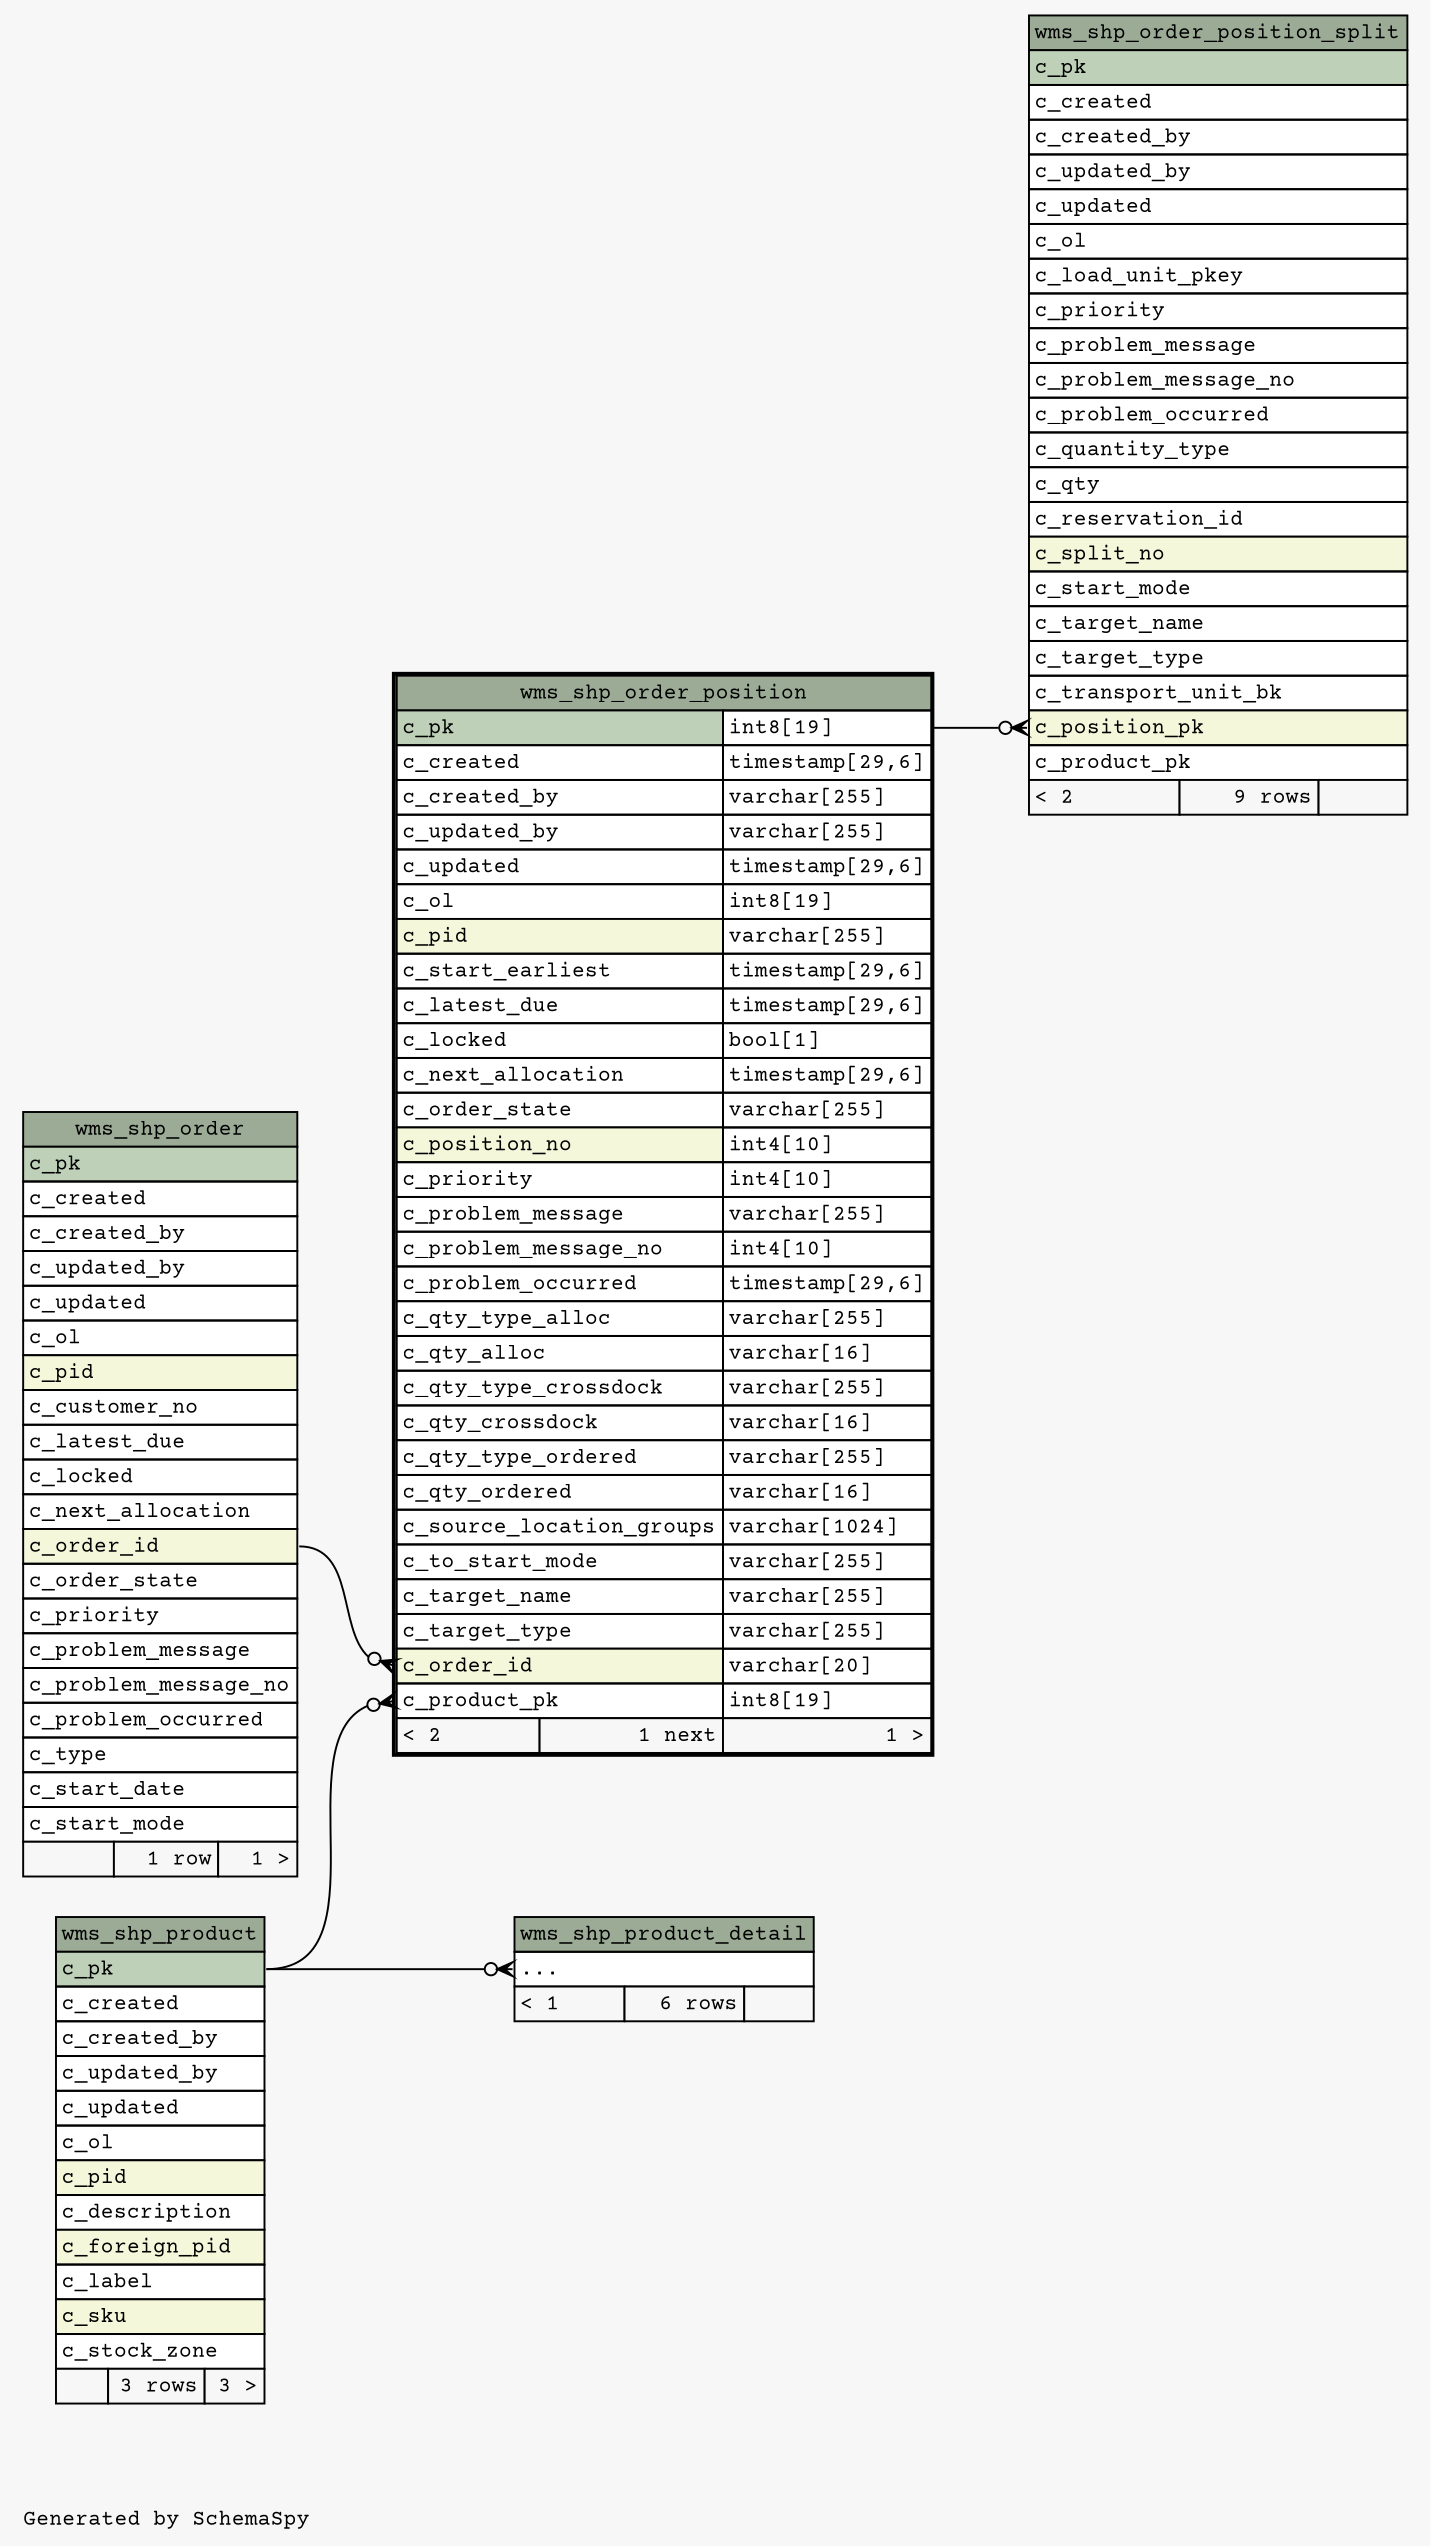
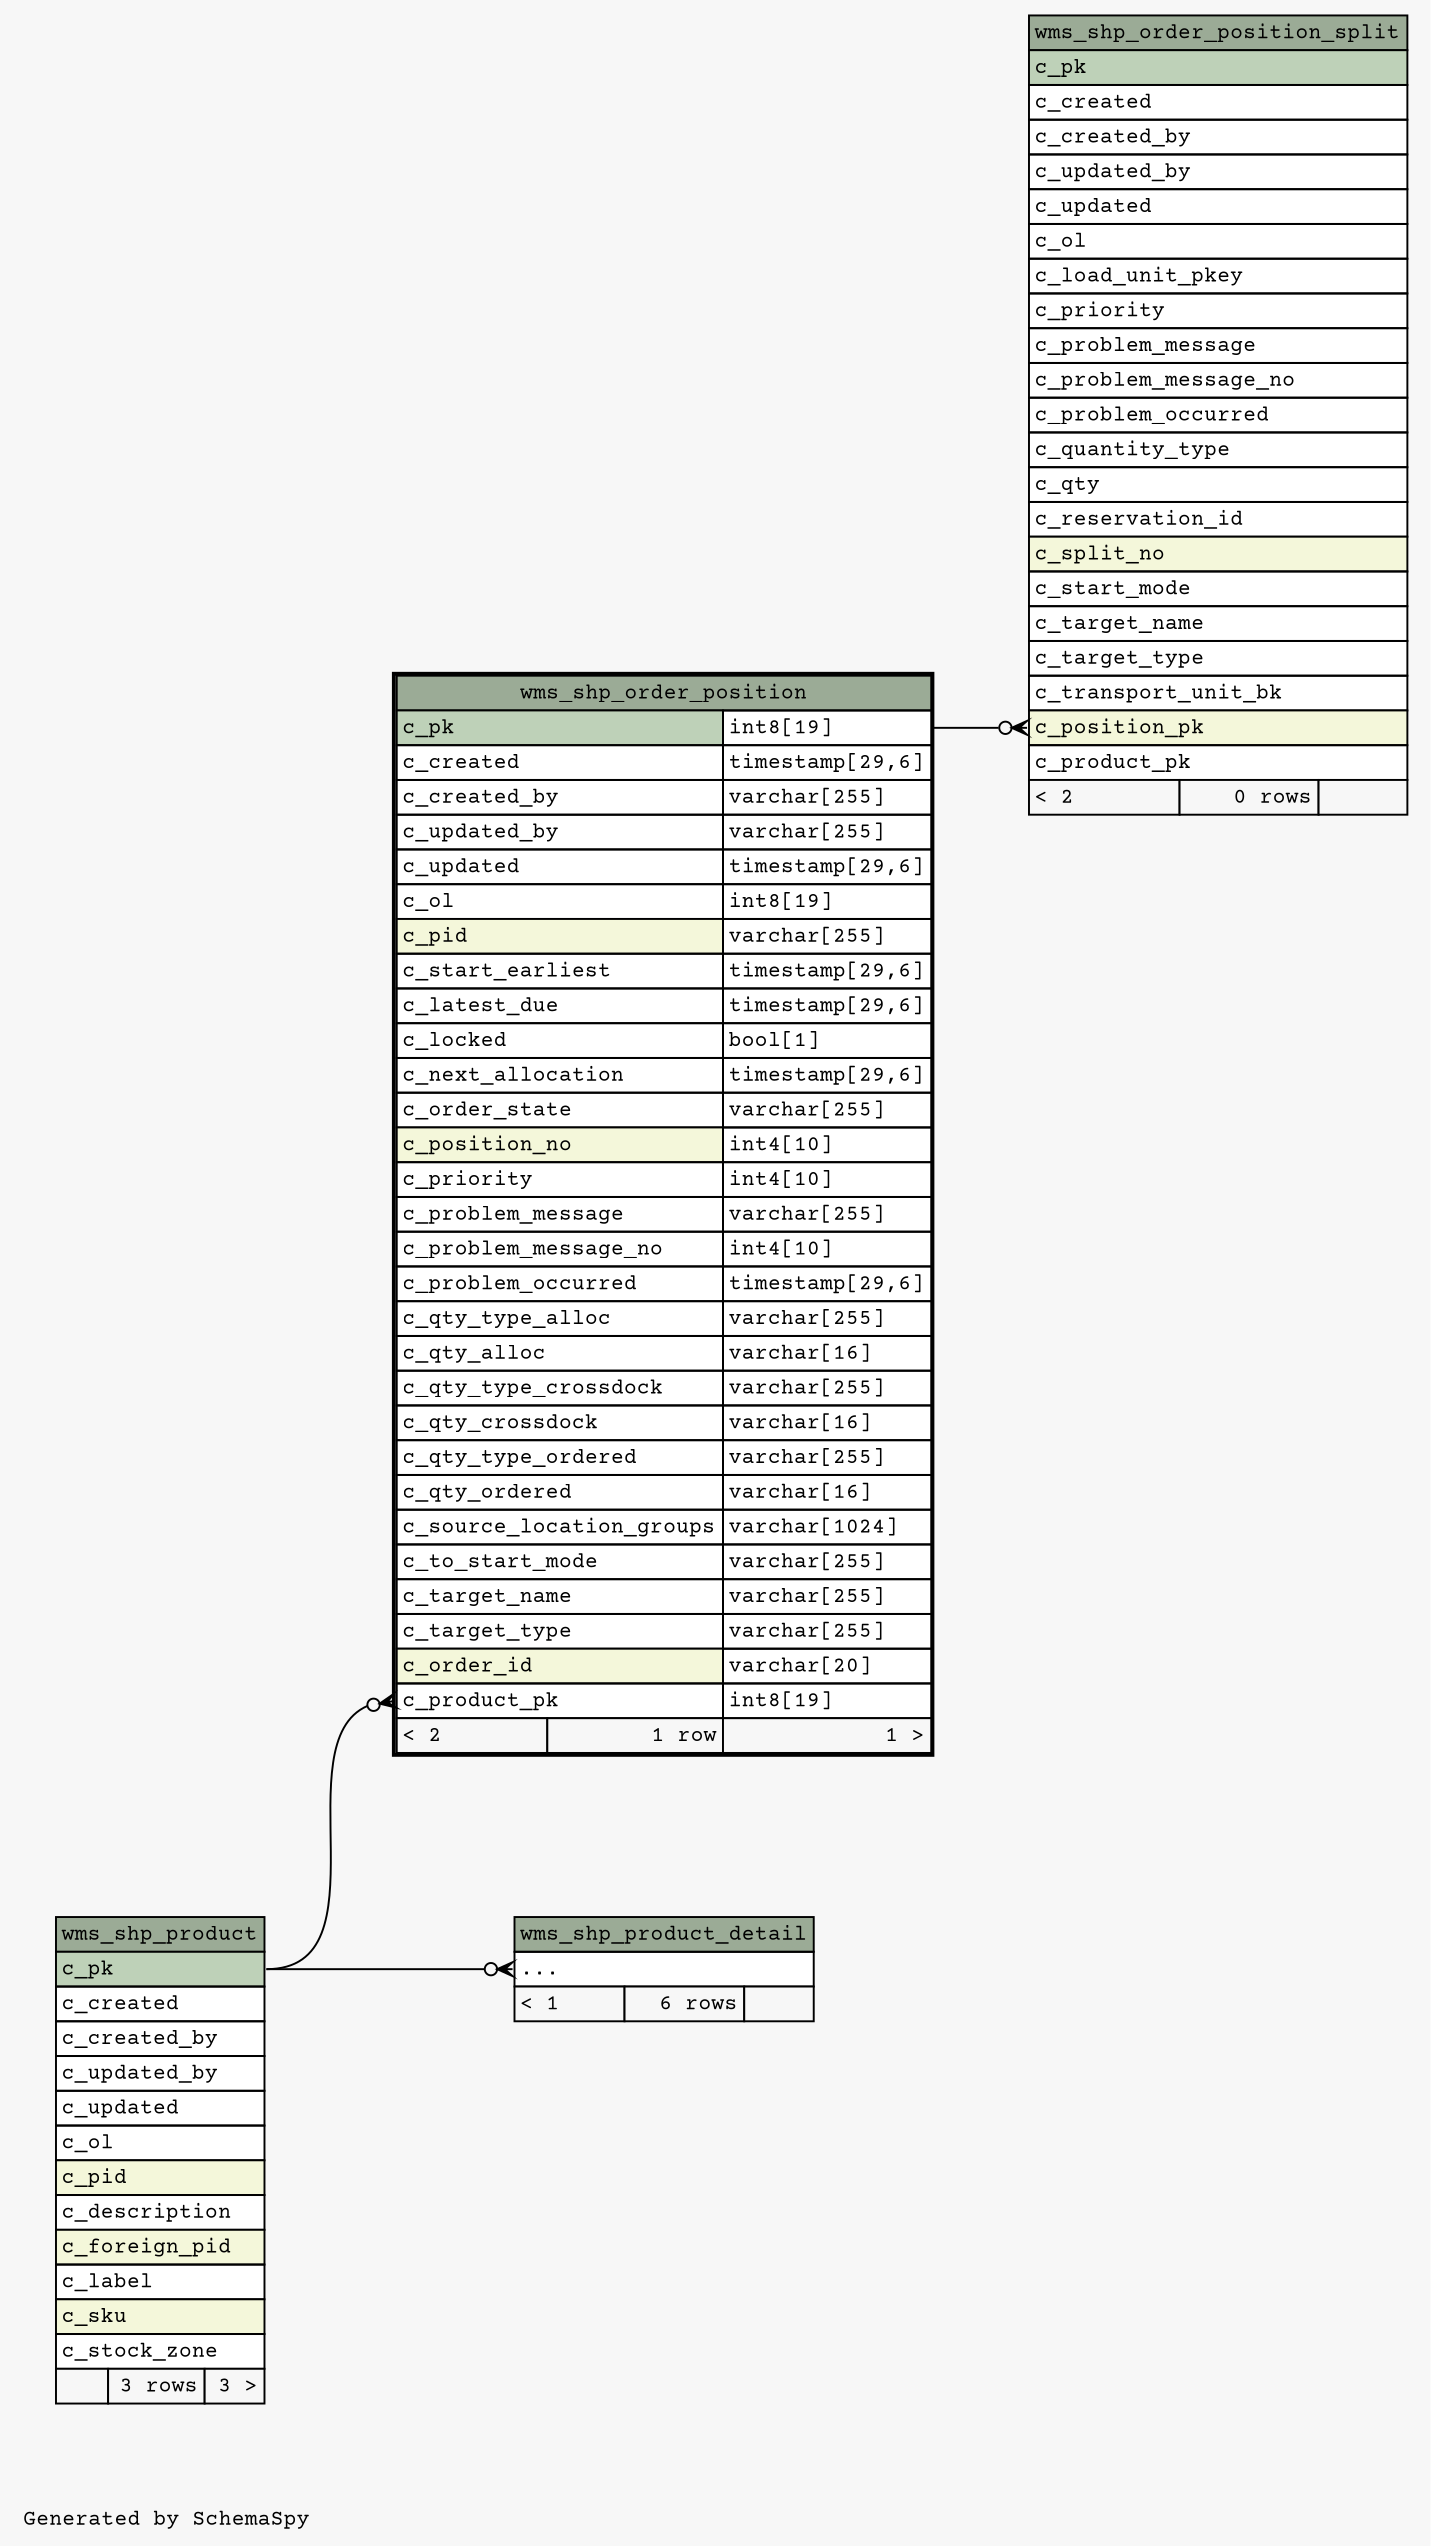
(1273, 796) -> (1273, 796)
(160, 1494) -> none
(678, 1735) -> (684, 1735)
